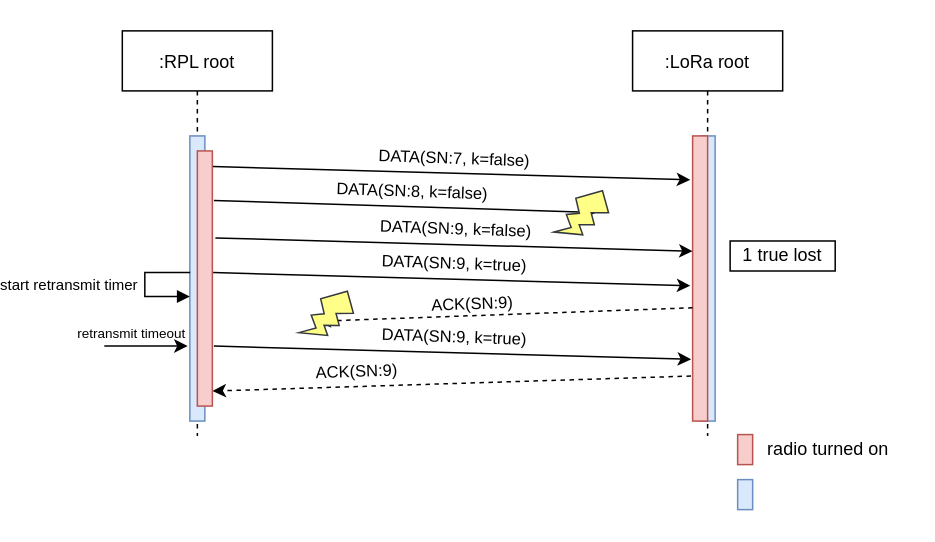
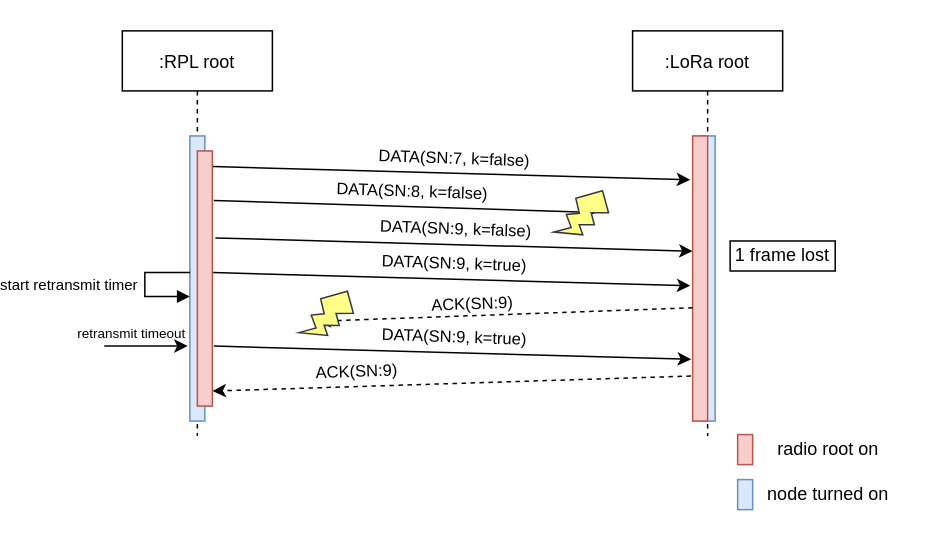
(782, 256) -> (782, 256)
(828, 449) -> (828, 449)
none -> (827, 494)
